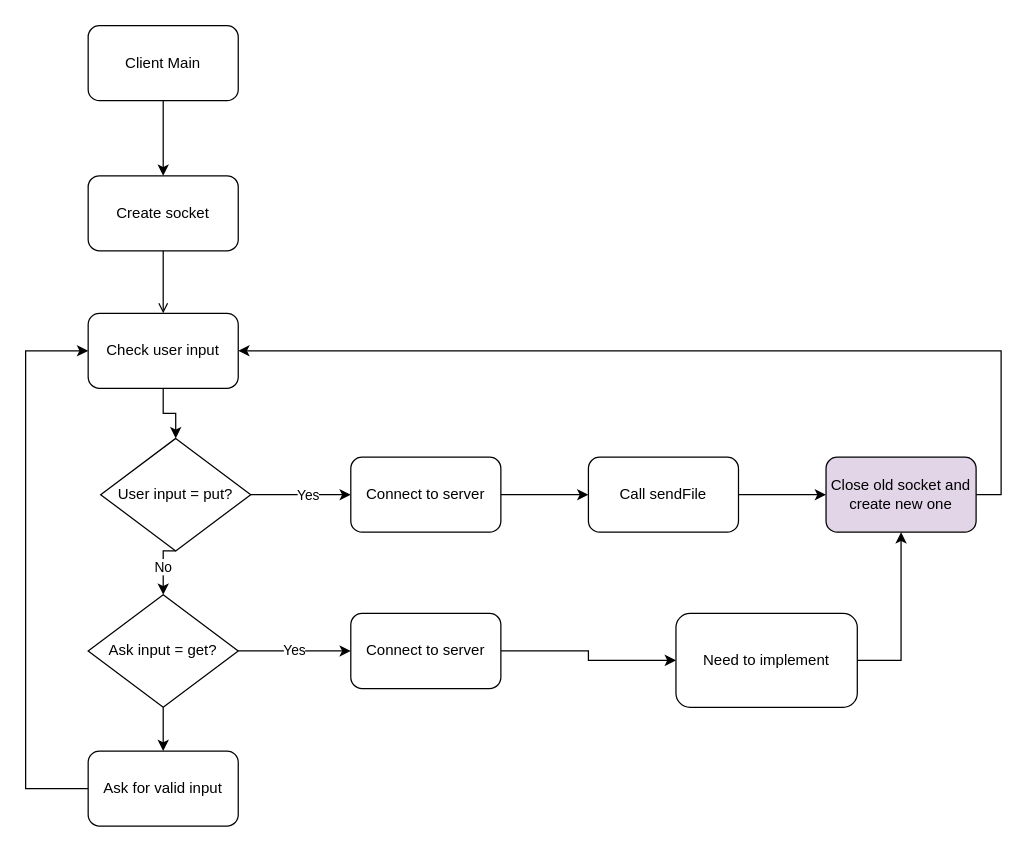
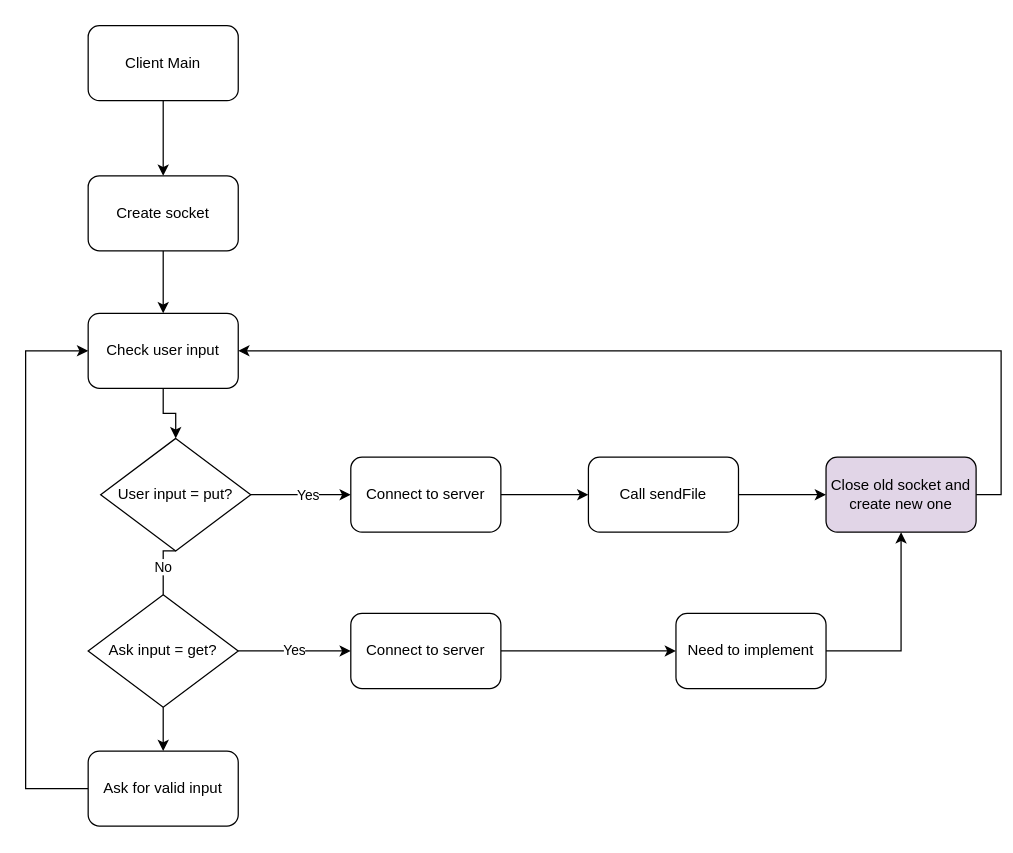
(163, 305) -> (163, 303)
(163, 584) -> (163, 588)
(766, 660) -> (751, 651)
